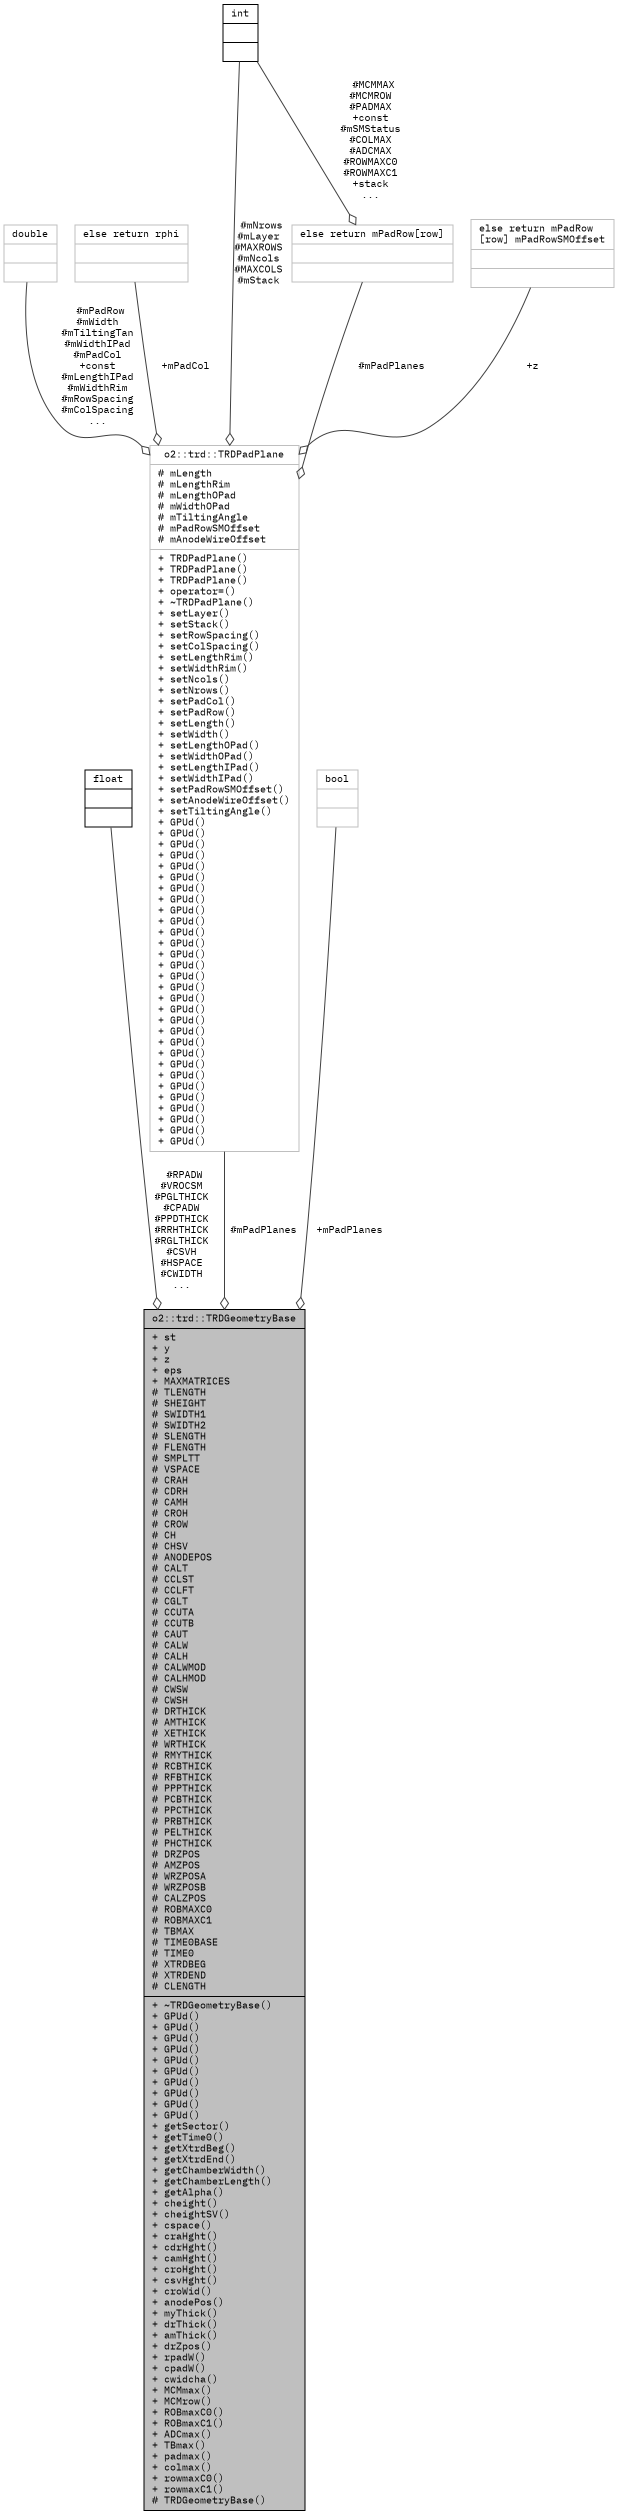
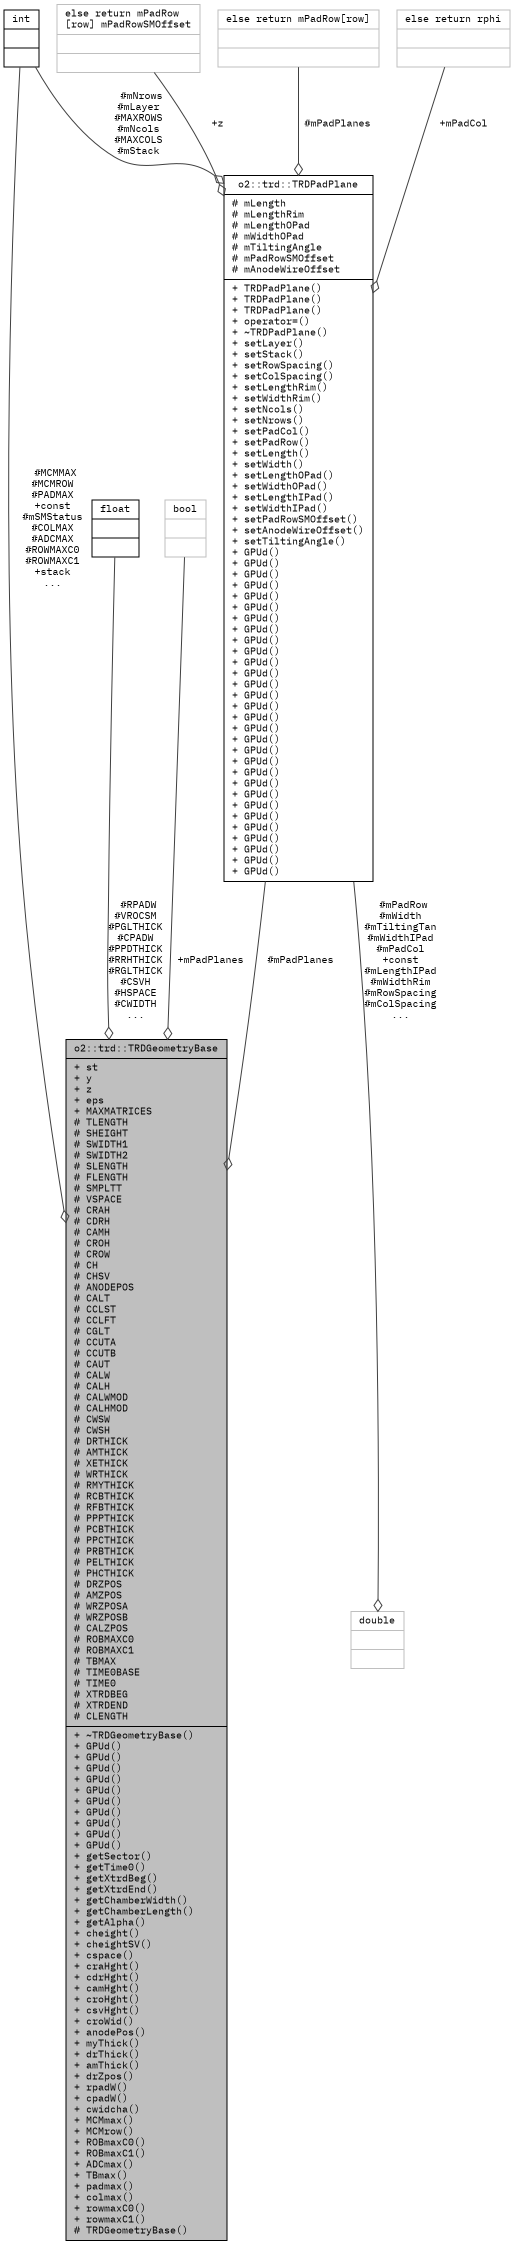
(303, 138) -> (10, 640)
(43, 399) -> (374, 1240)
(224, 798) -> (298, 528)
